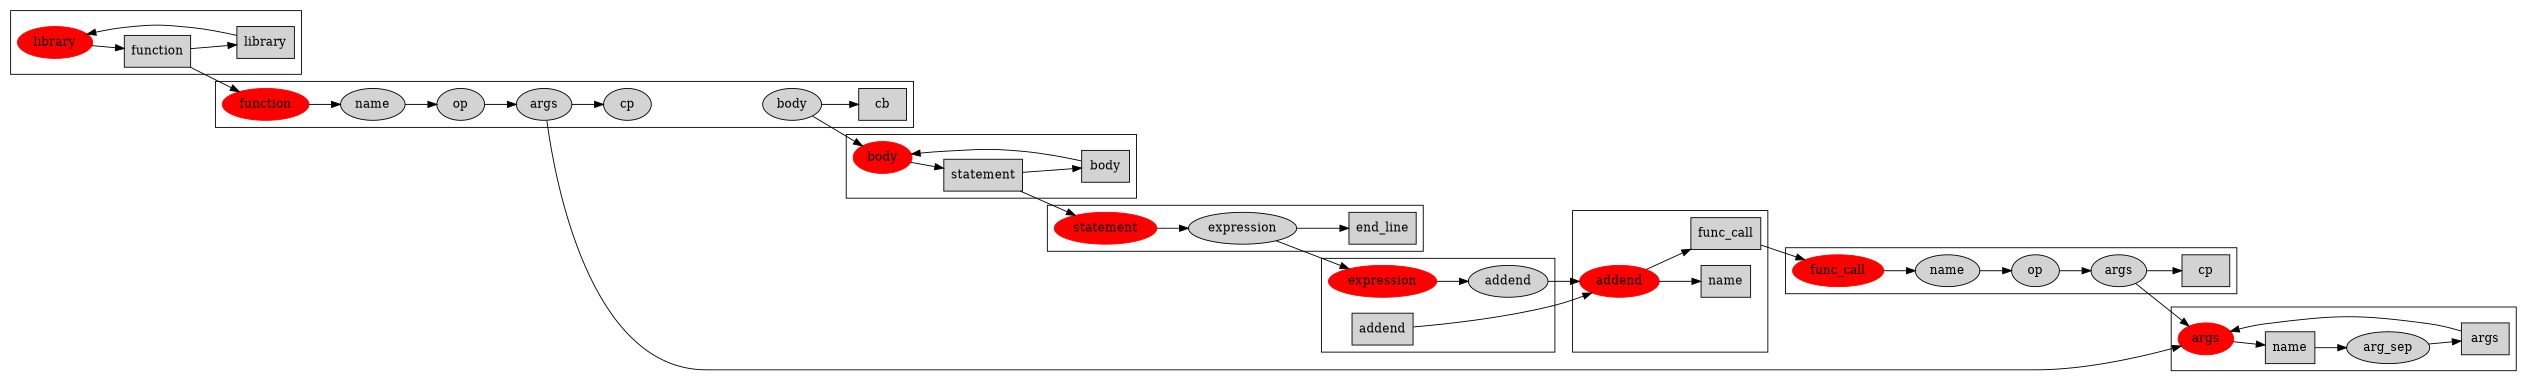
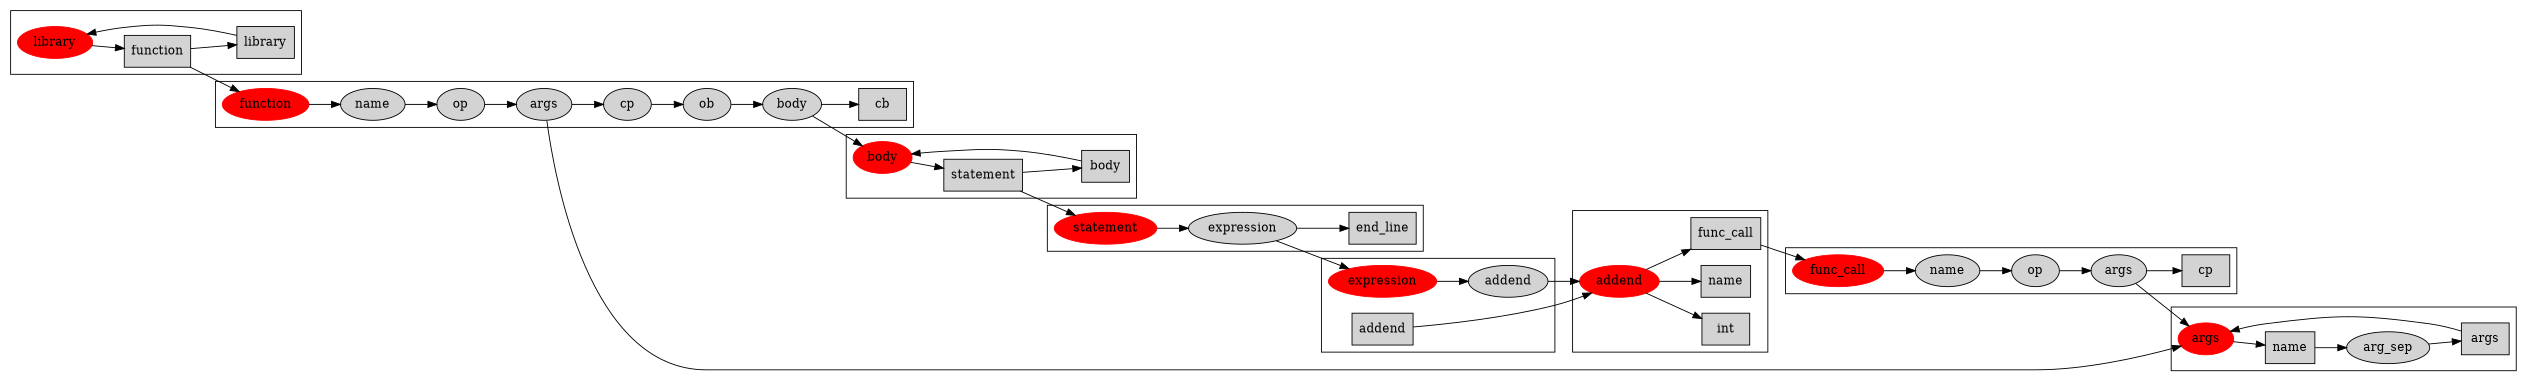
none -> (707, 104)
none -> (1726, 329)
